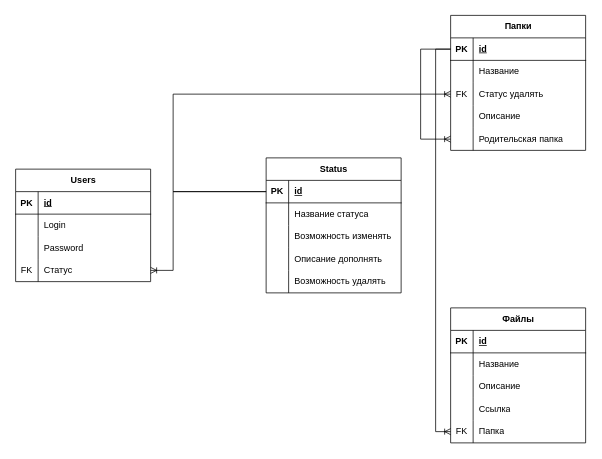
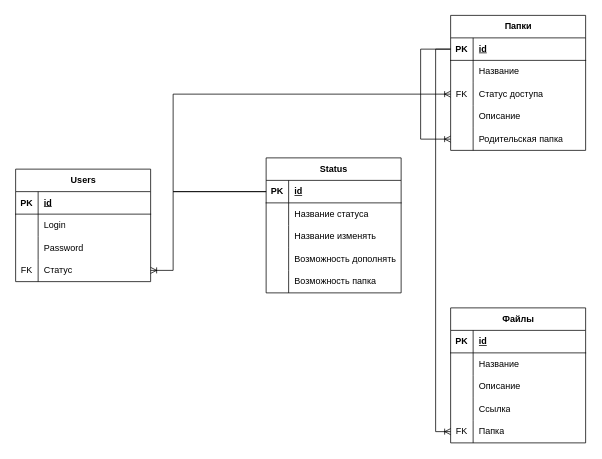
(513, 94) -> (513, 94)
(344, 237) -> (336, 237)
(339, 259) -> (346, 259)
(341, 282) -> (336, 282)
